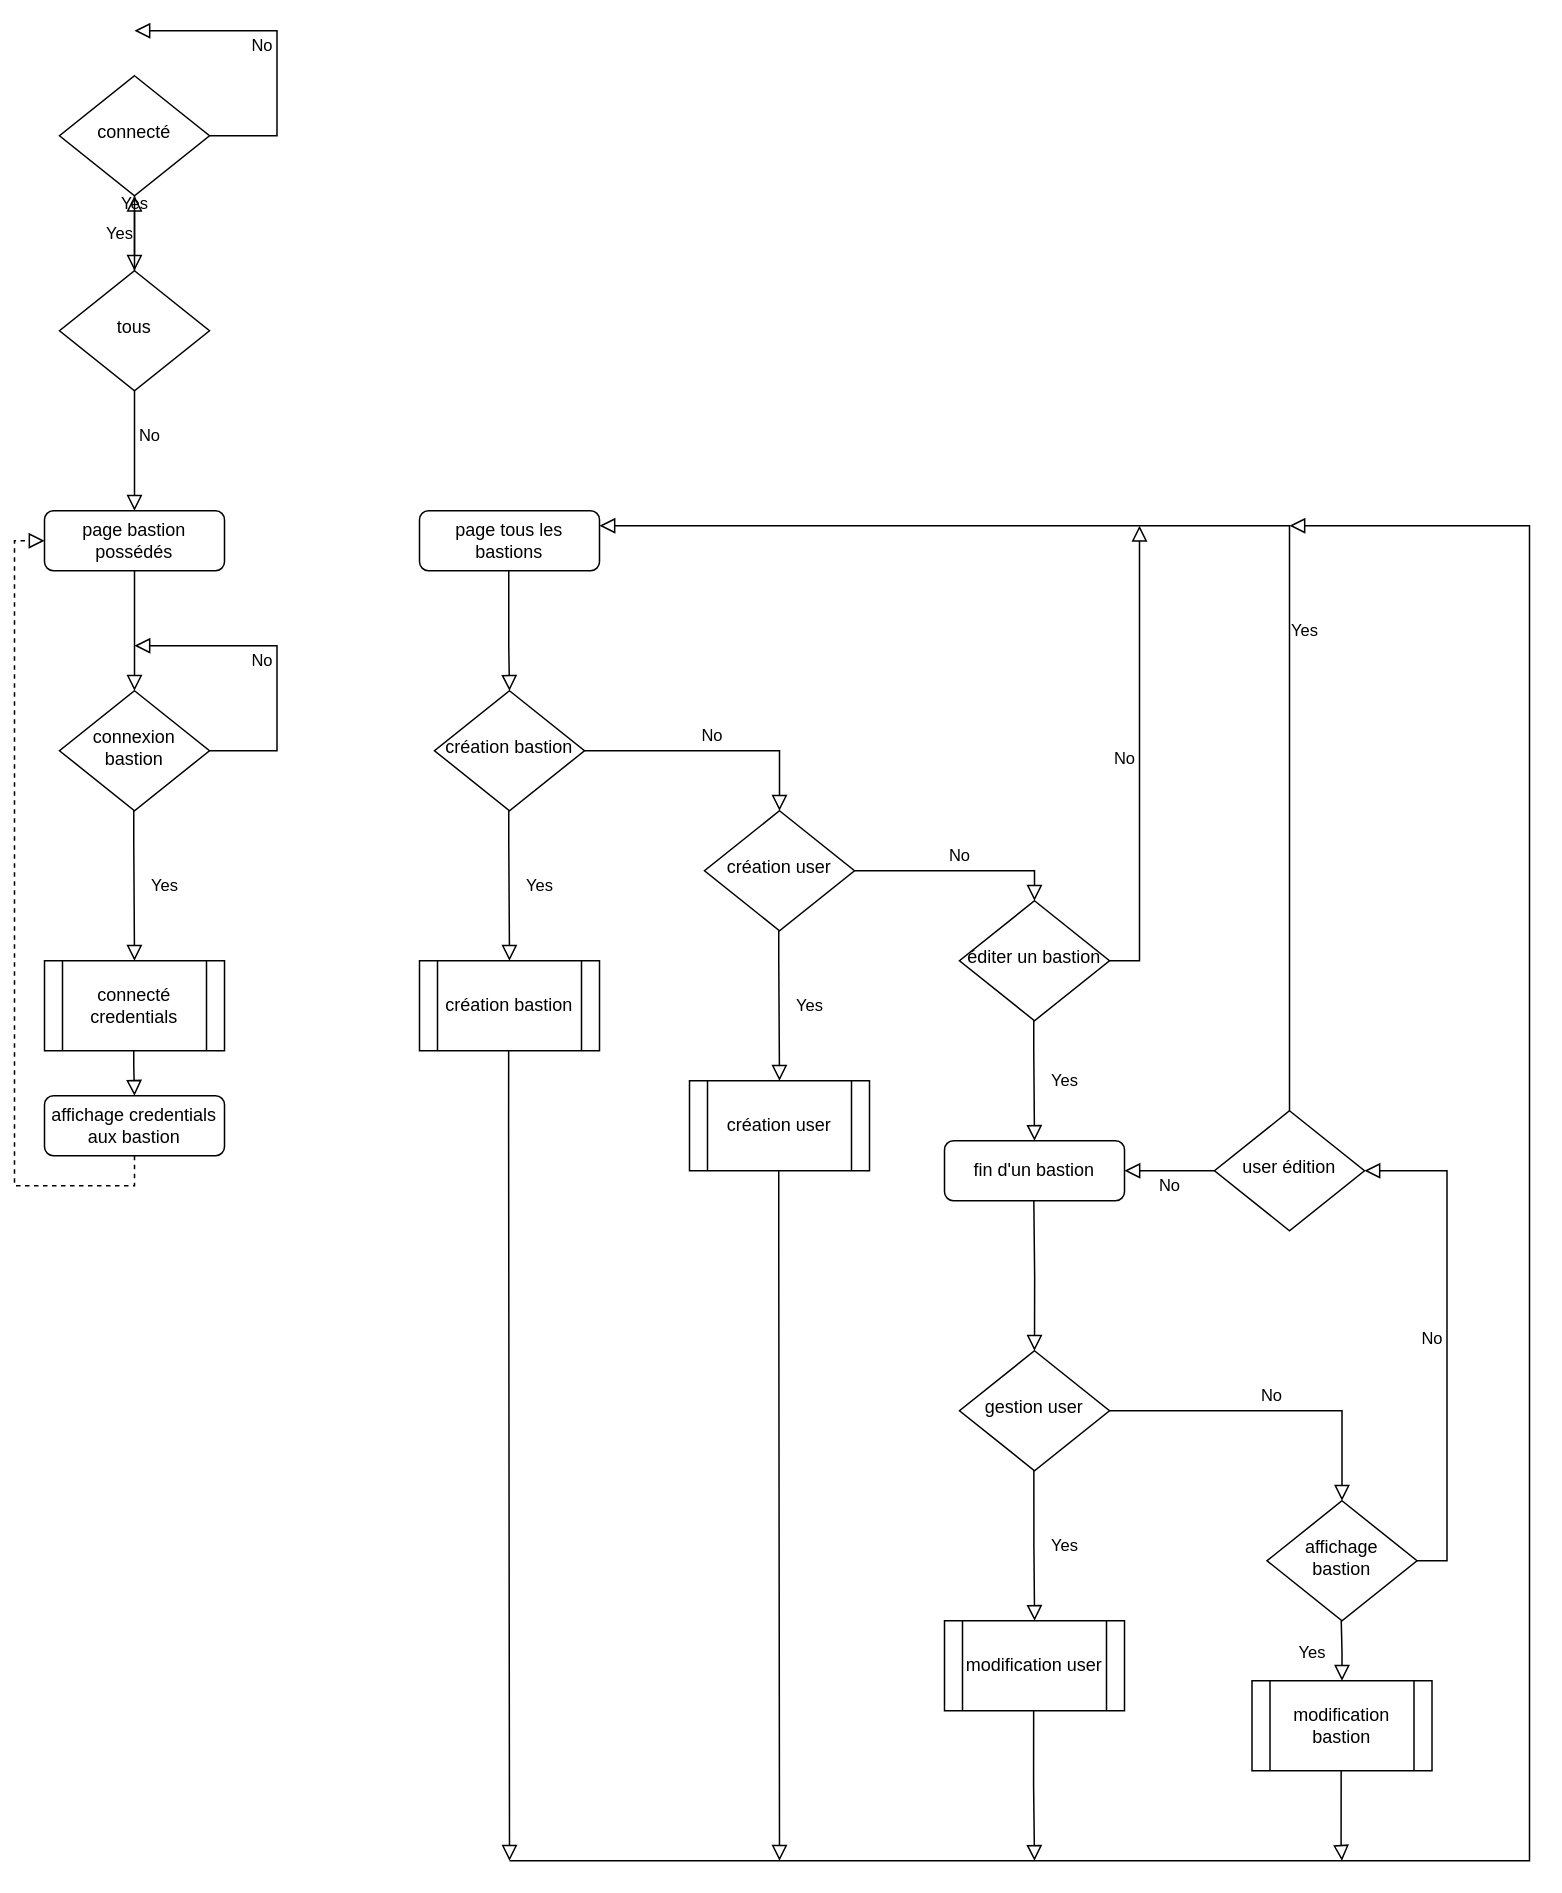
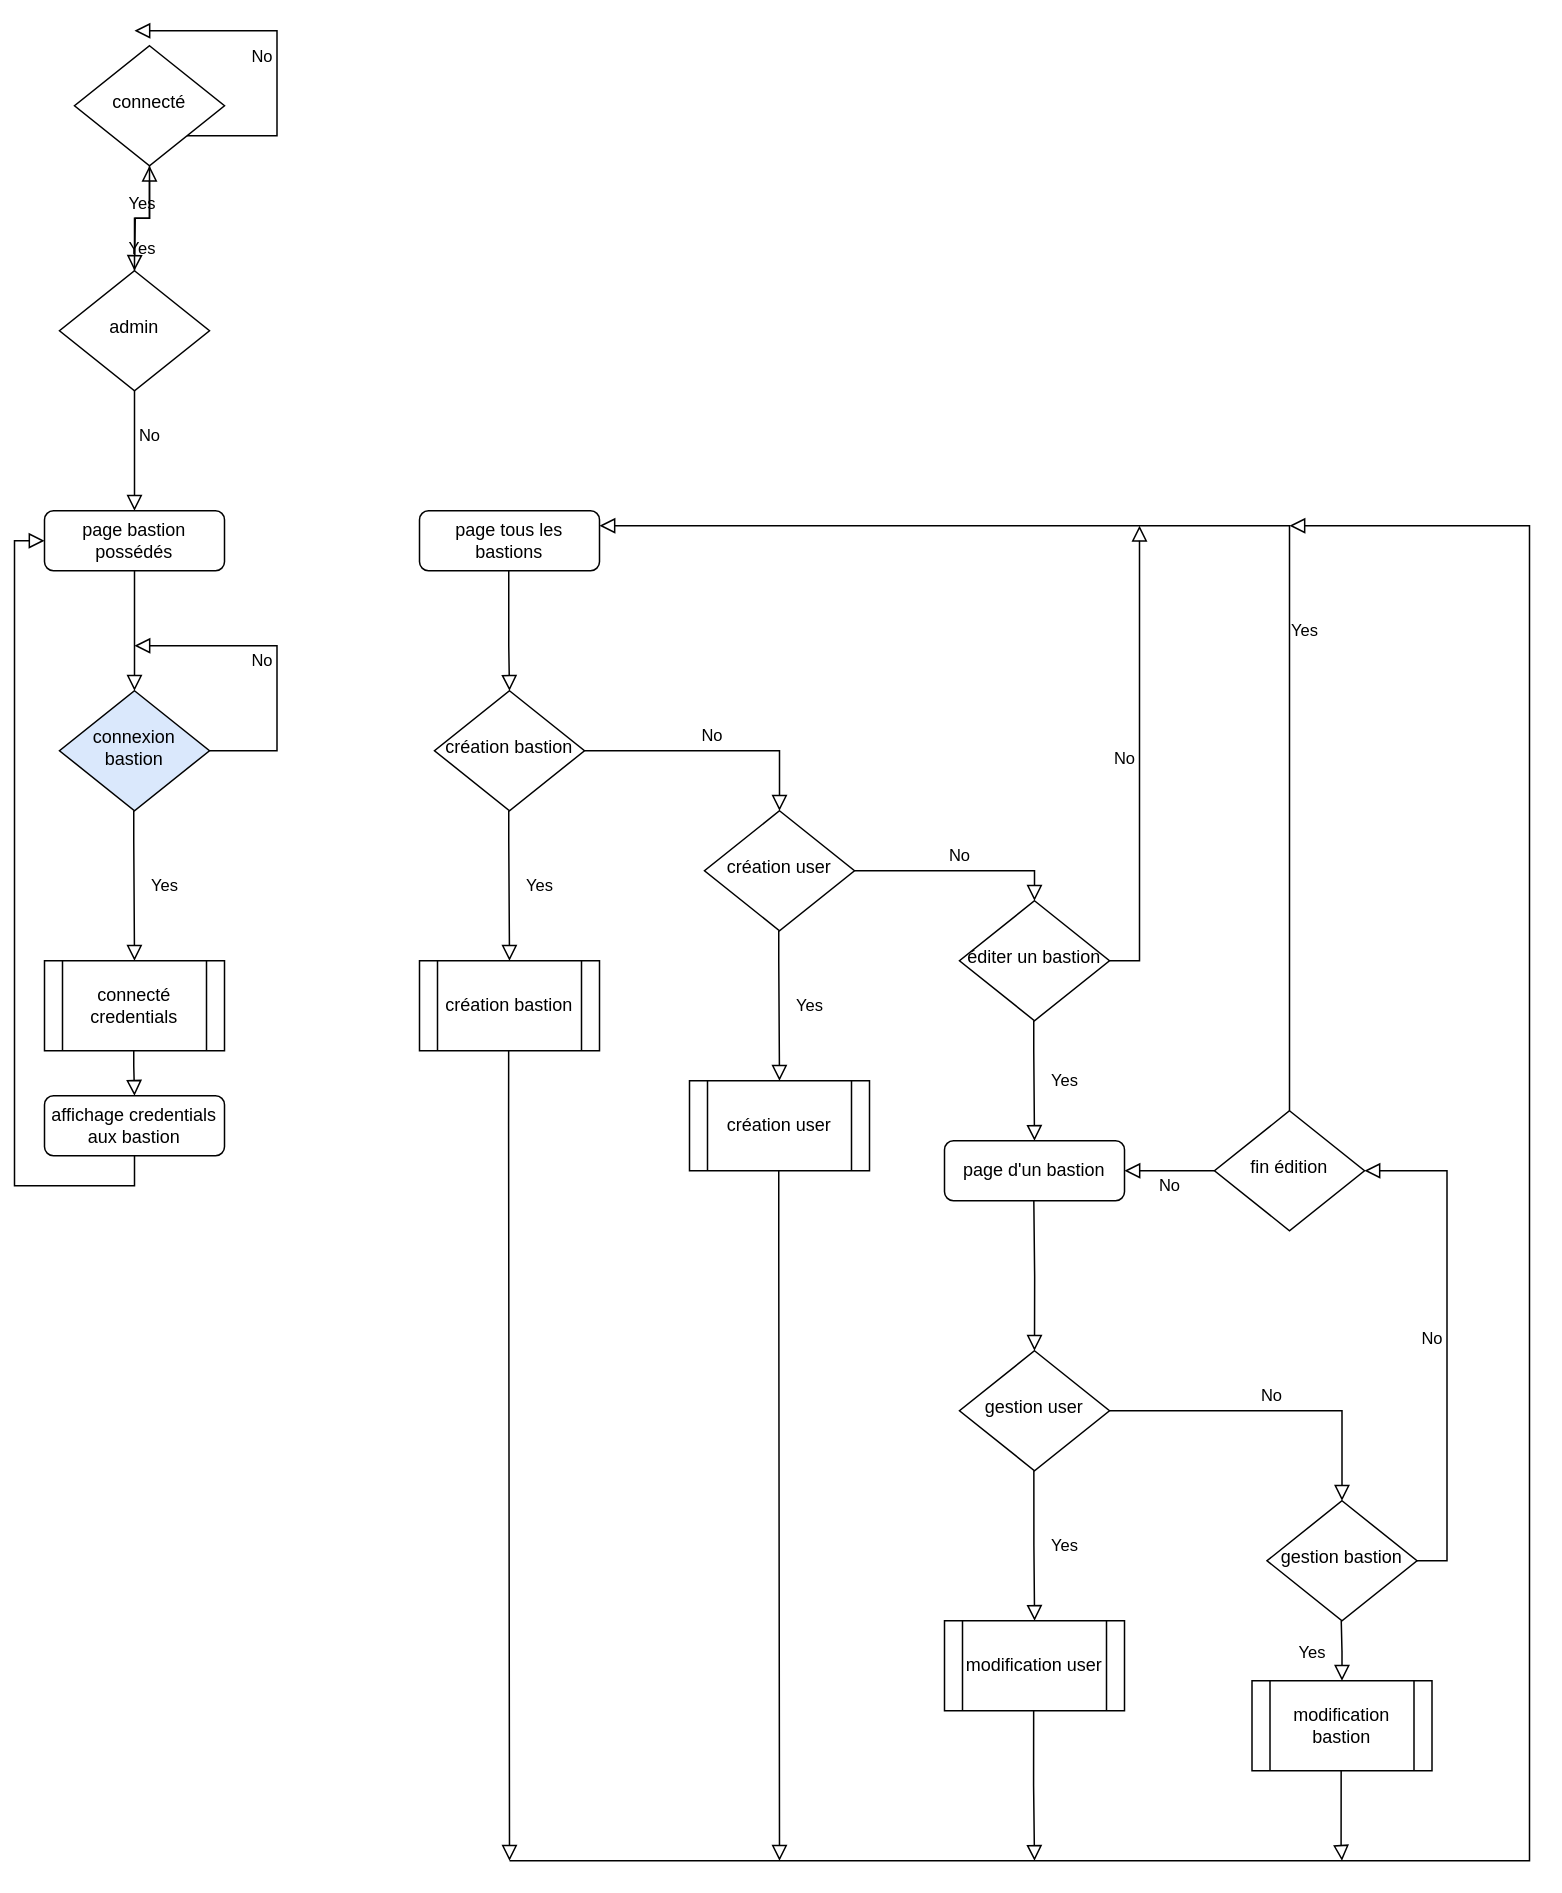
(134, 136) -> (149, 106)
(134, 328) -> (134, 328)
(134, 751) -> (134, 751)
(14, 931) -> (14, 931)
(1289, 1168) -> (1289, 1168)
(1034, 1171) -> (1034, 1171)
(1342, 1558) -> (1342, 1558)
